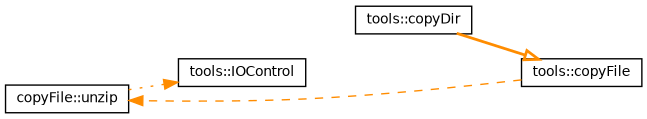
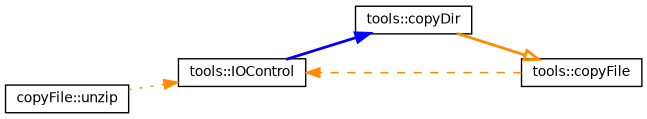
none -> (321, 48)
(333, 97) -> (421, 73)
